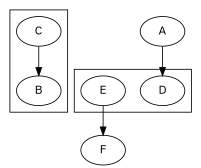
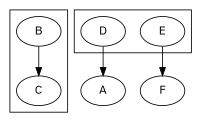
(39, 57) -> (39, 57)
(163, 57) -> (103, 58)
